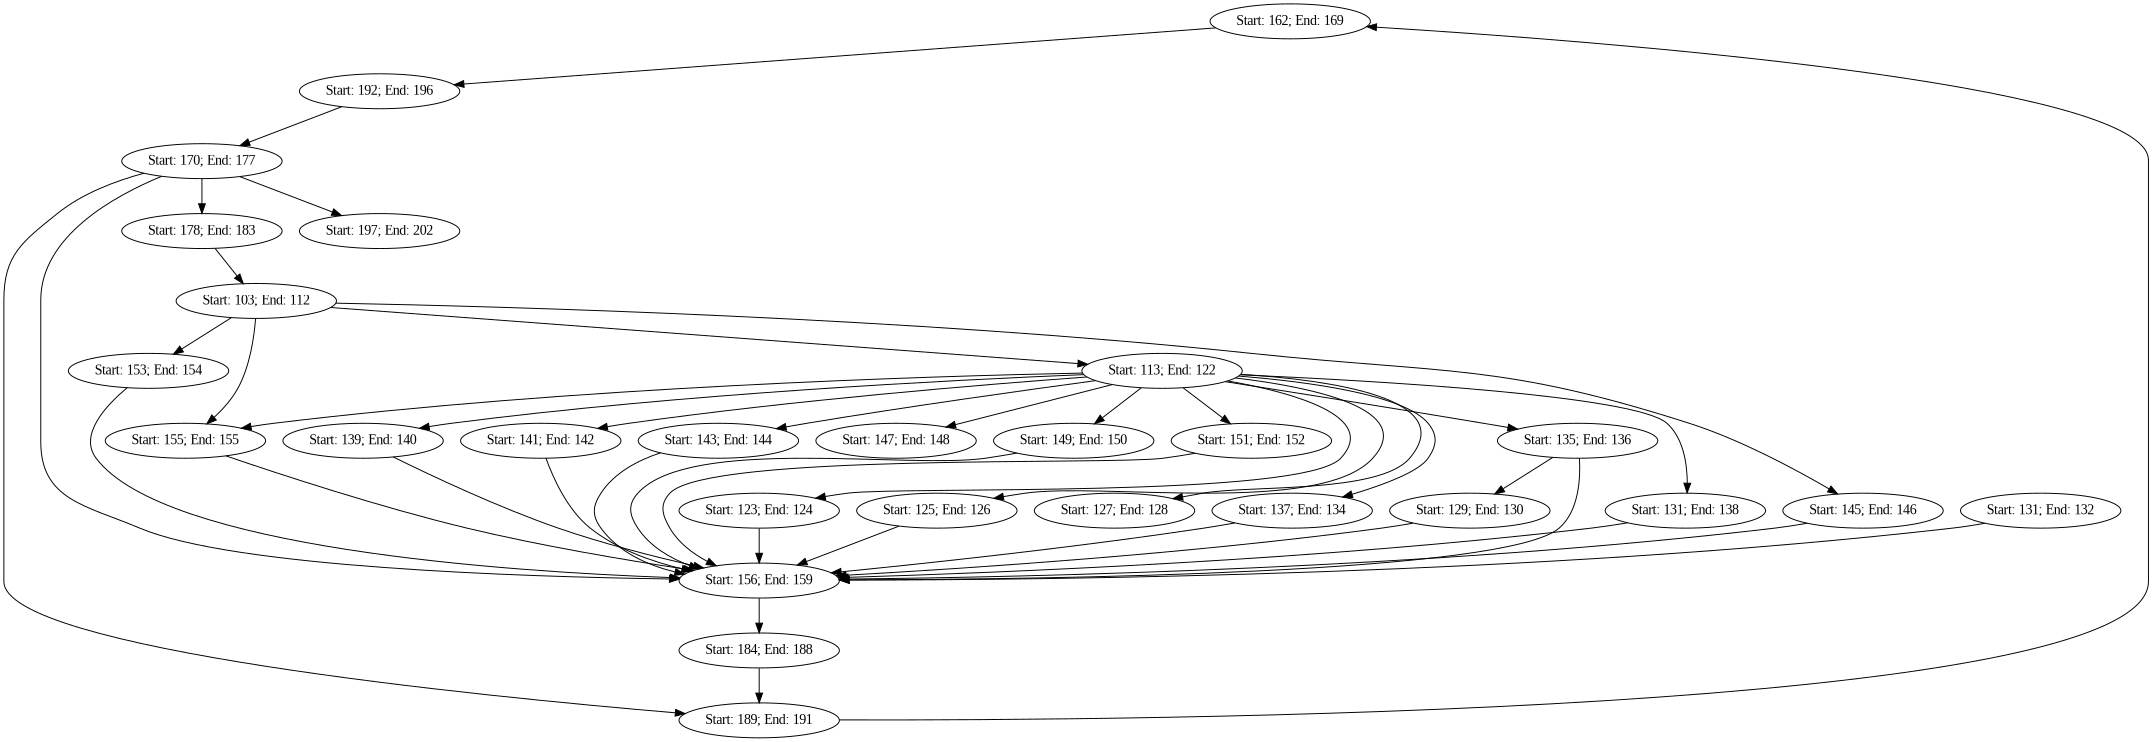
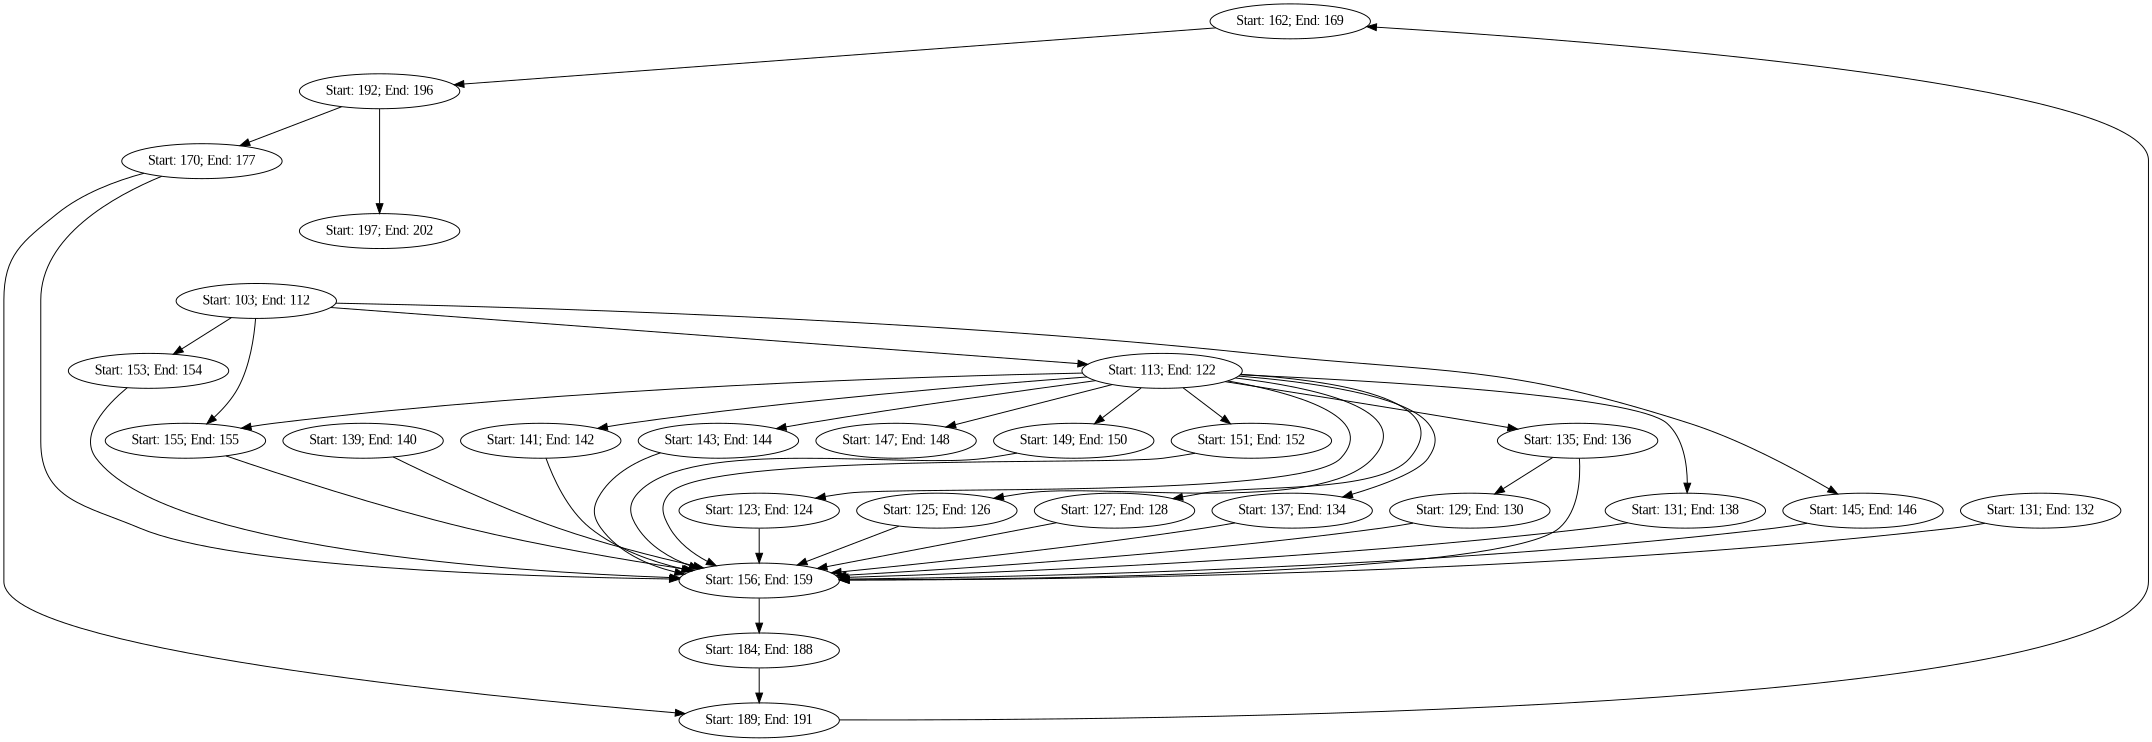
(286, 194) -> (380, 156)
(202, 231) -> none
(756, 393) -> none
none -> (942, 545)
